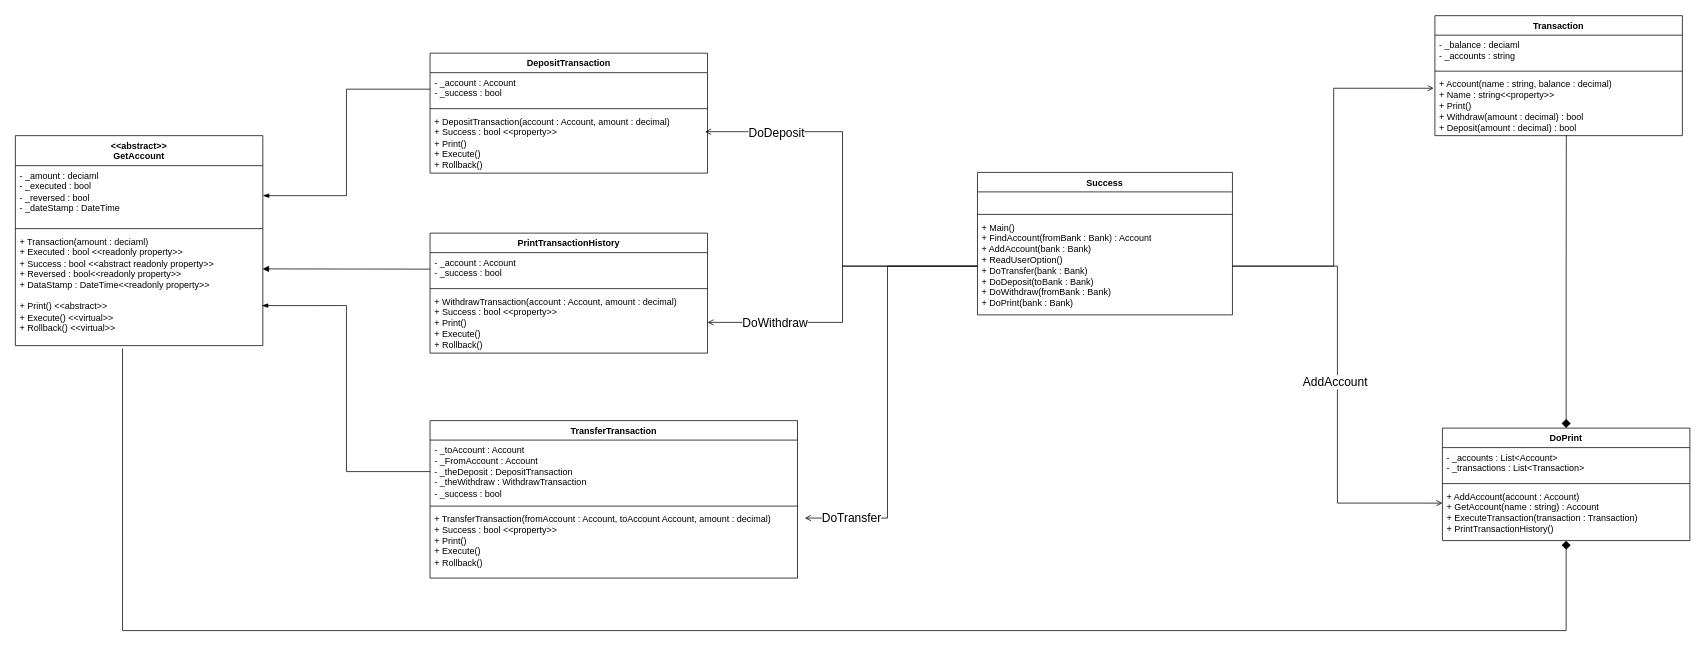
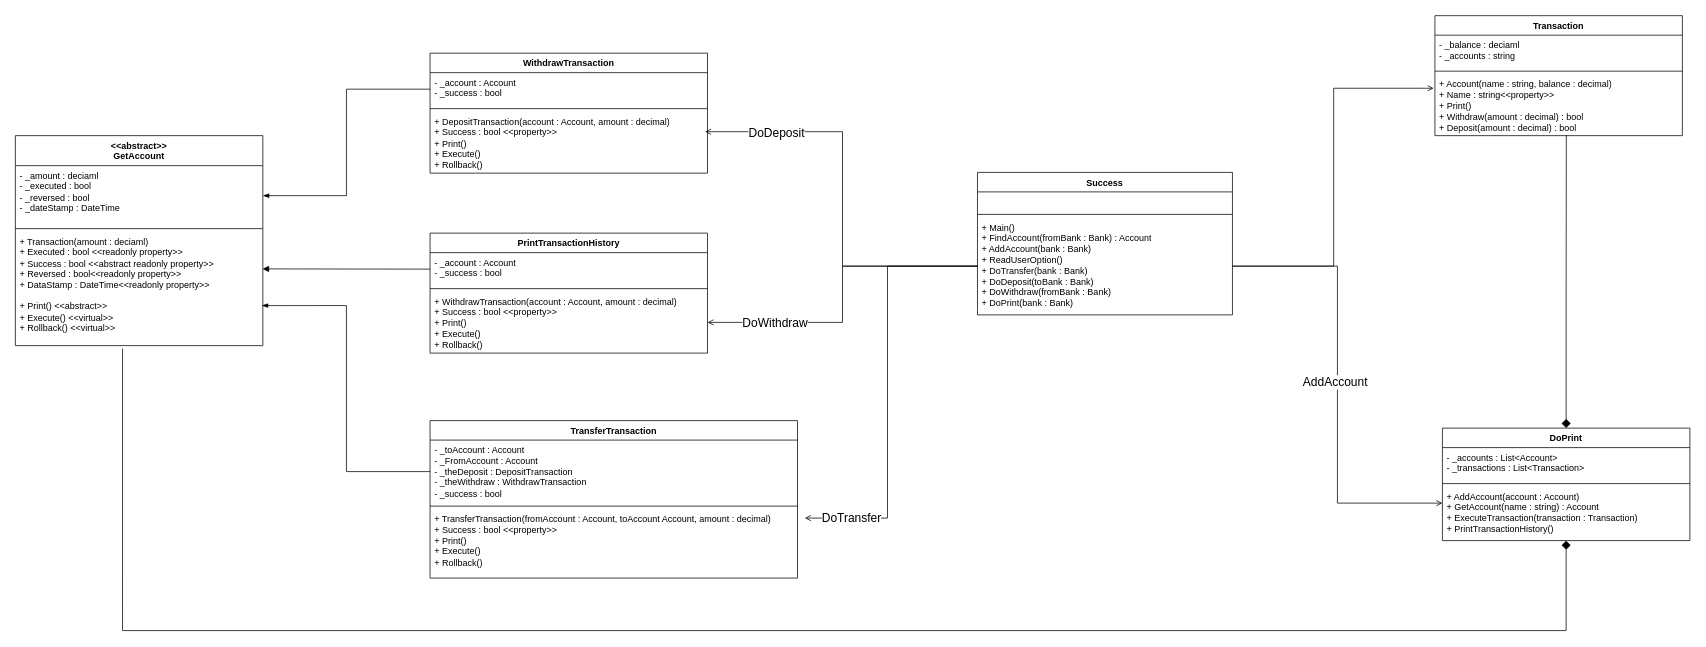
(569, 64) -> (569, 64)
